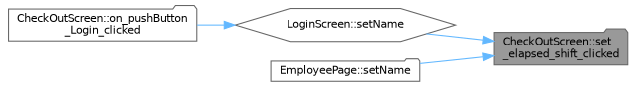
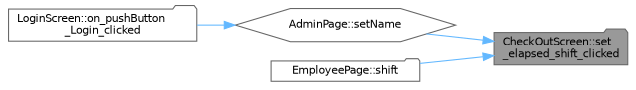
(103, 25) -> (103, 25)
(345, 25) -> (345, 25)
(345, 71) -> (345, 71)
